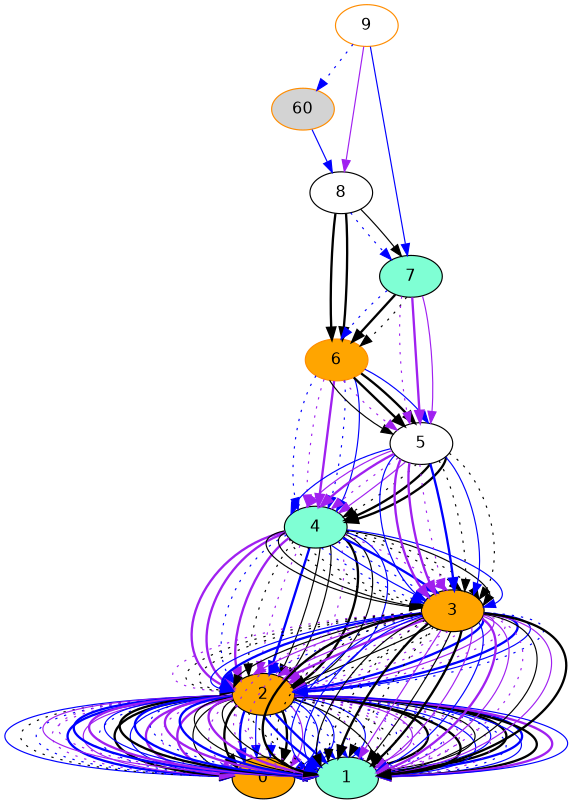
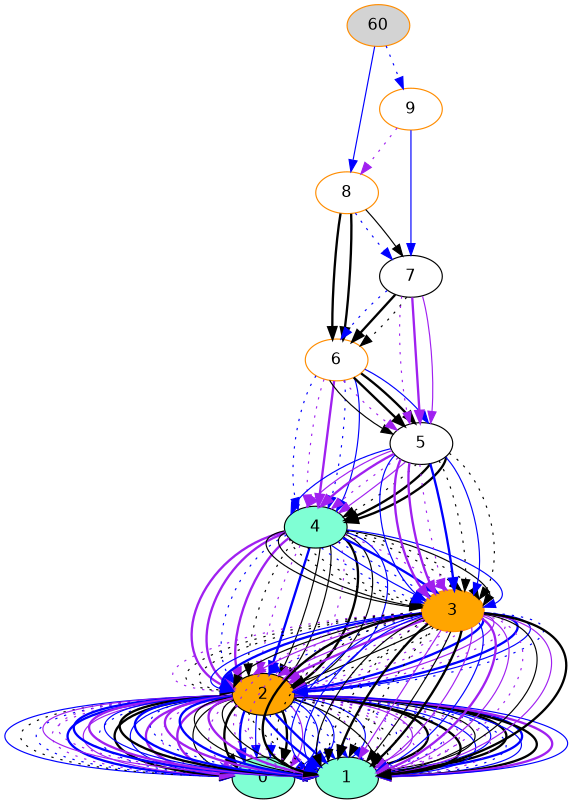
(338, 63) -> (393, 62)
(355, 103) -> (383, 146)
(341, 193) -> (347, 193)
(411, 276) -> (411, 276)
(337, 360) -> (337, 360)
(453, 611) -> (453, 611)
(263, 778) -> (263, 778)
